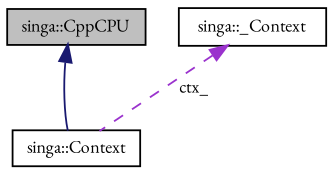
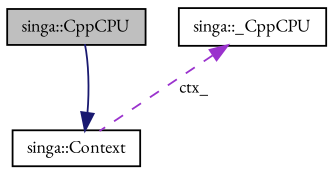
(253, 27) -> (253, 27)
(64, 97) -> (88, 78)
